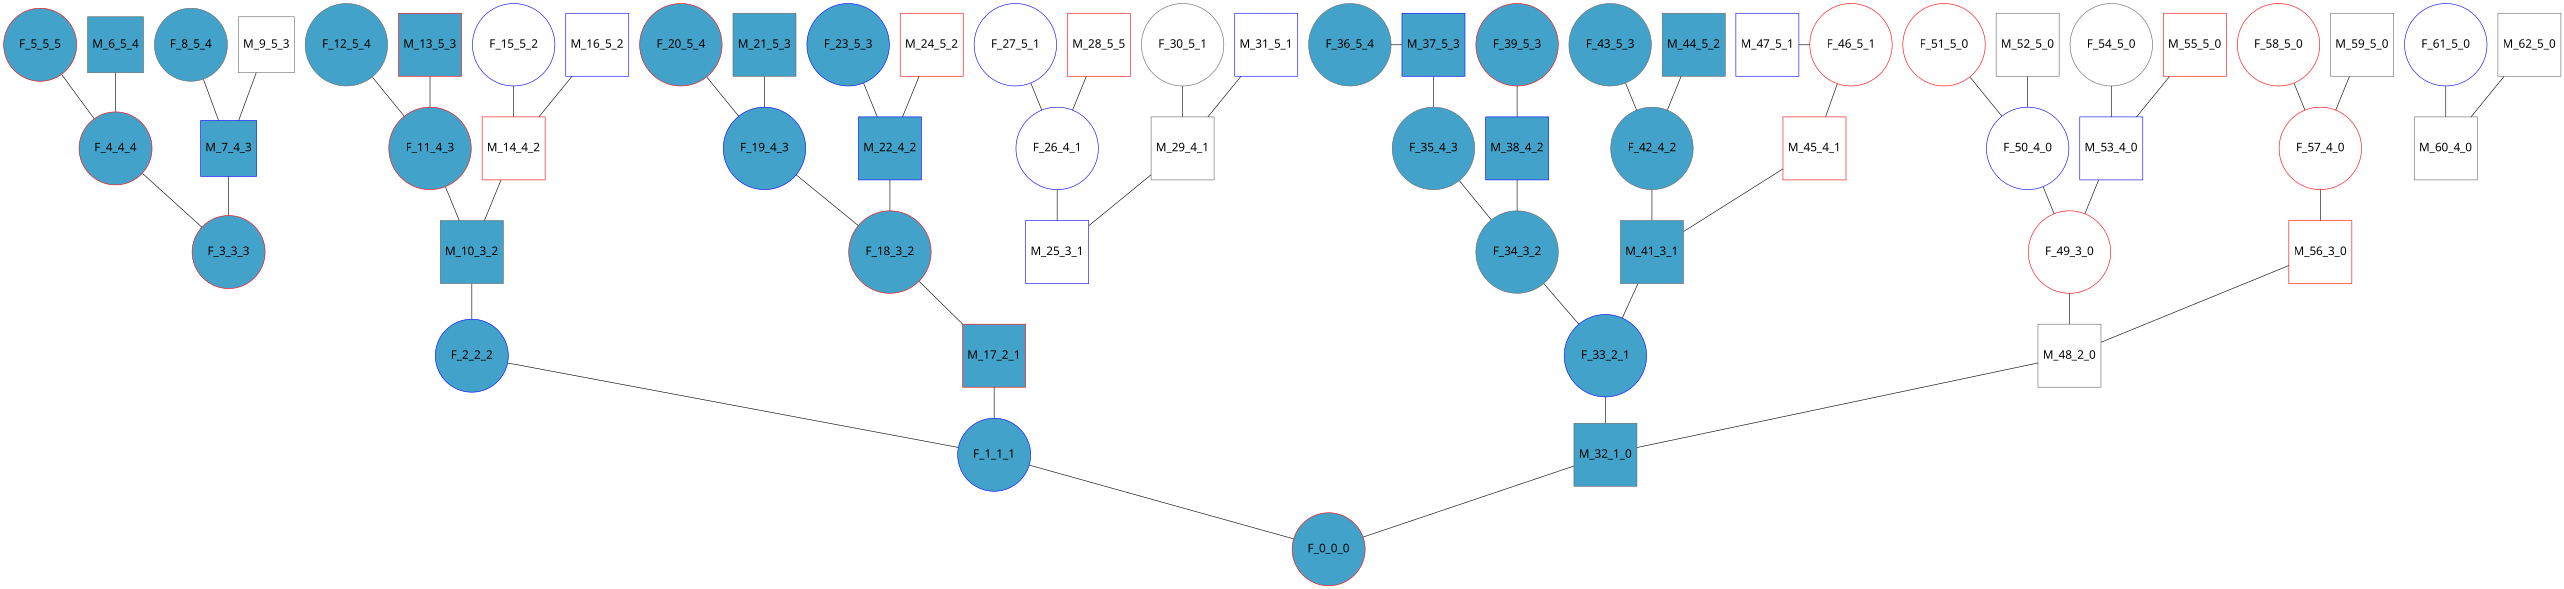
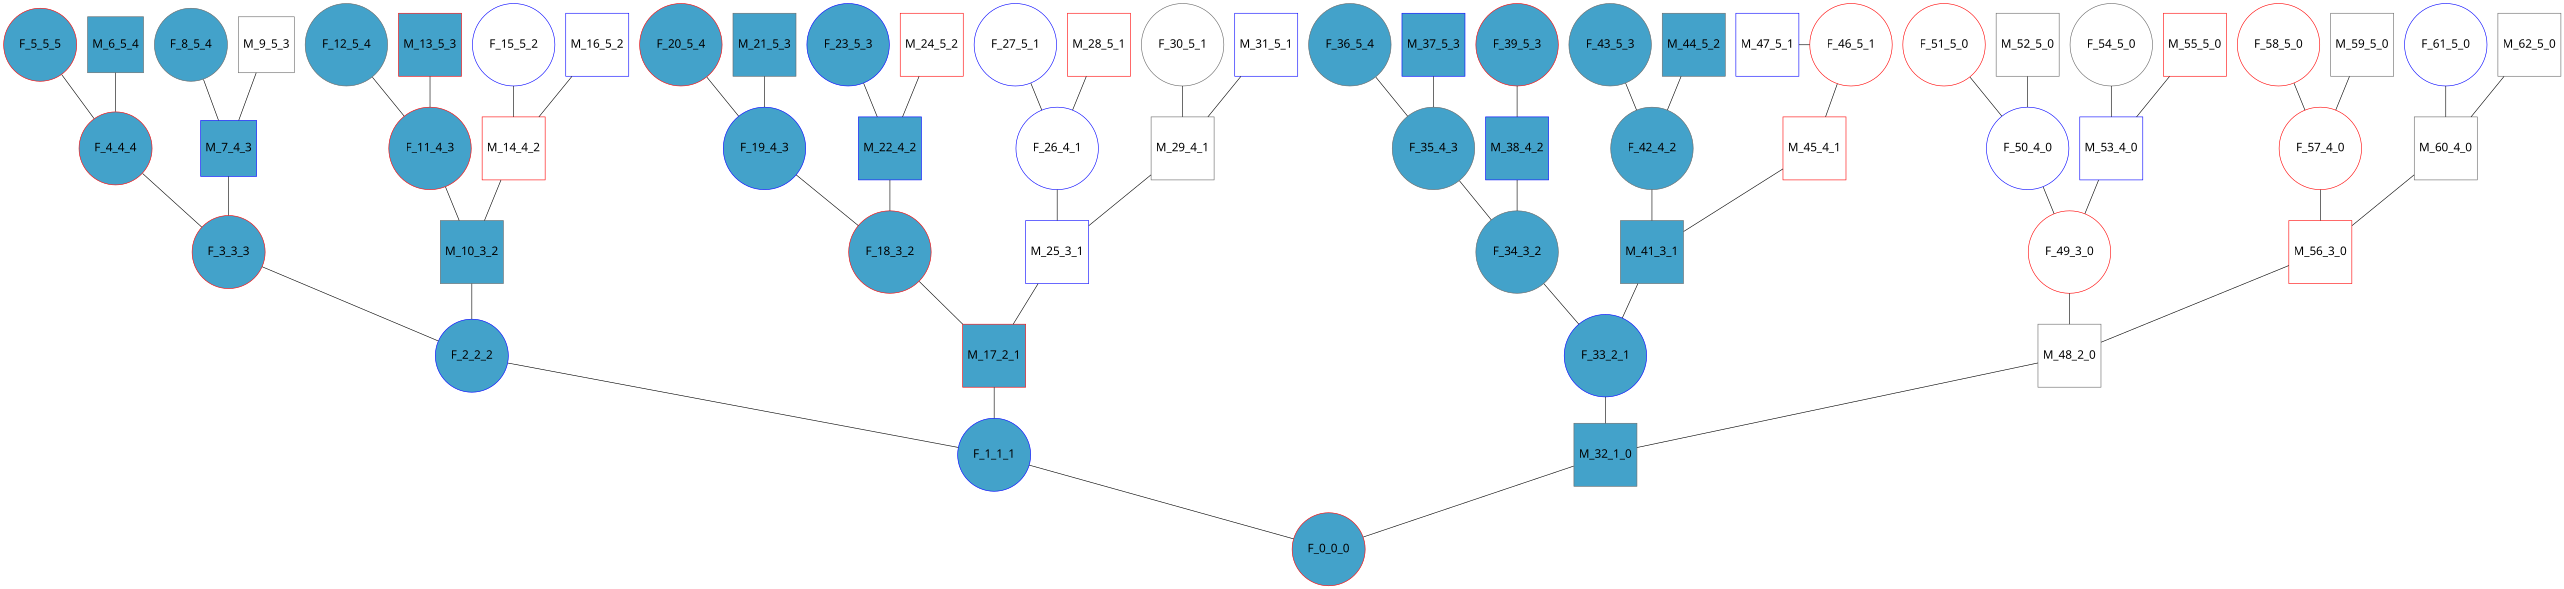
(1099, 45) -> (1099, 45)
(1397, 45) -> (1392, 97)
none -> (2383, 200)
none -> (350, 304)
none -> (1026, 304)
